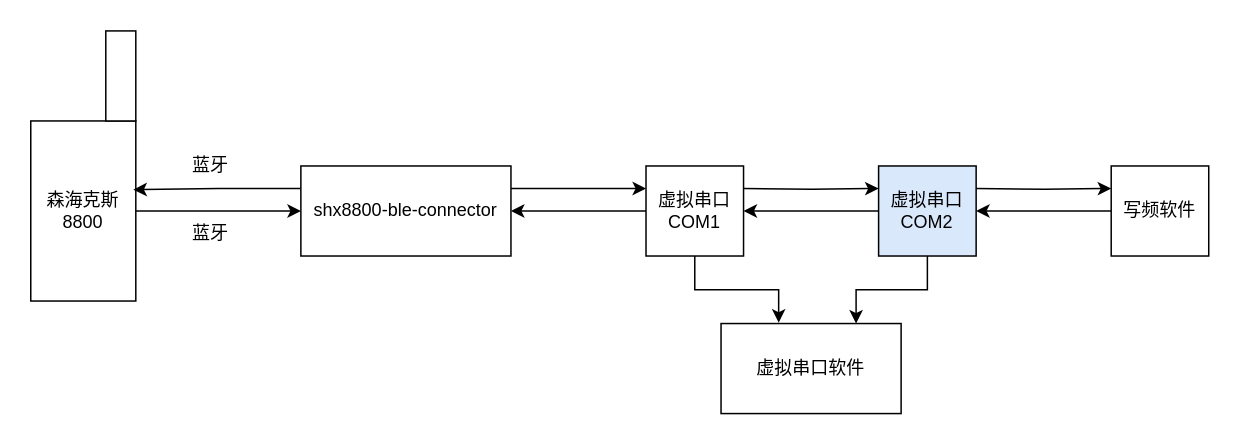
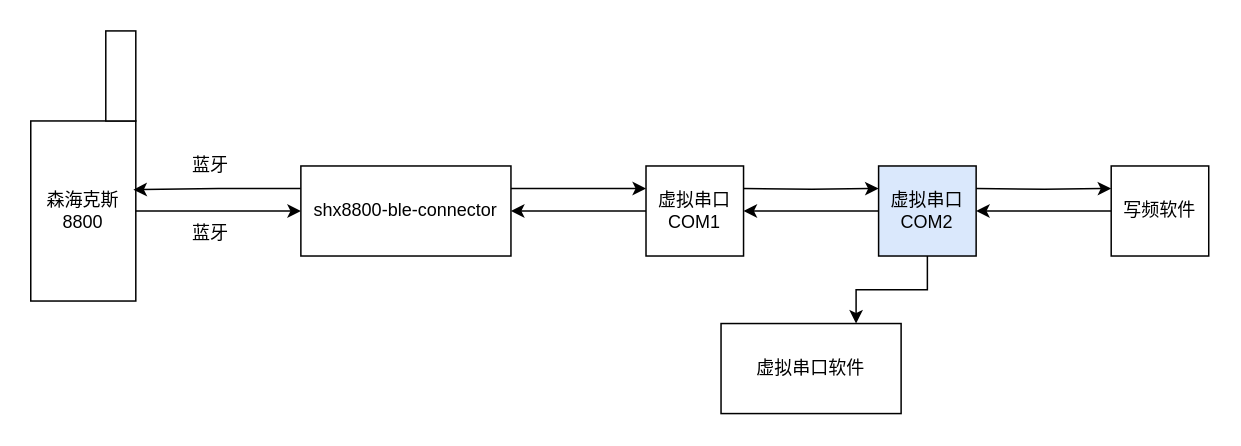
(731, 290) -> none
